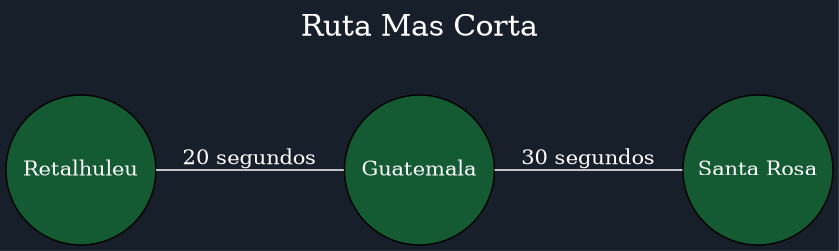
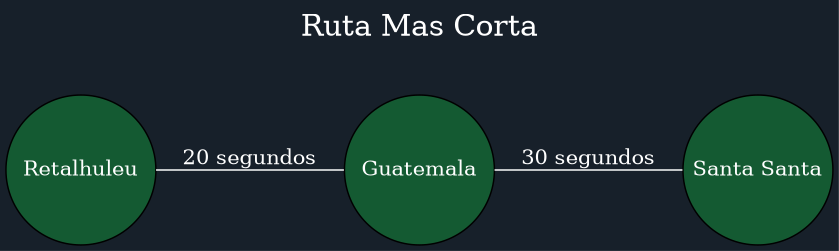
(758, 170) -> (758, 170)
